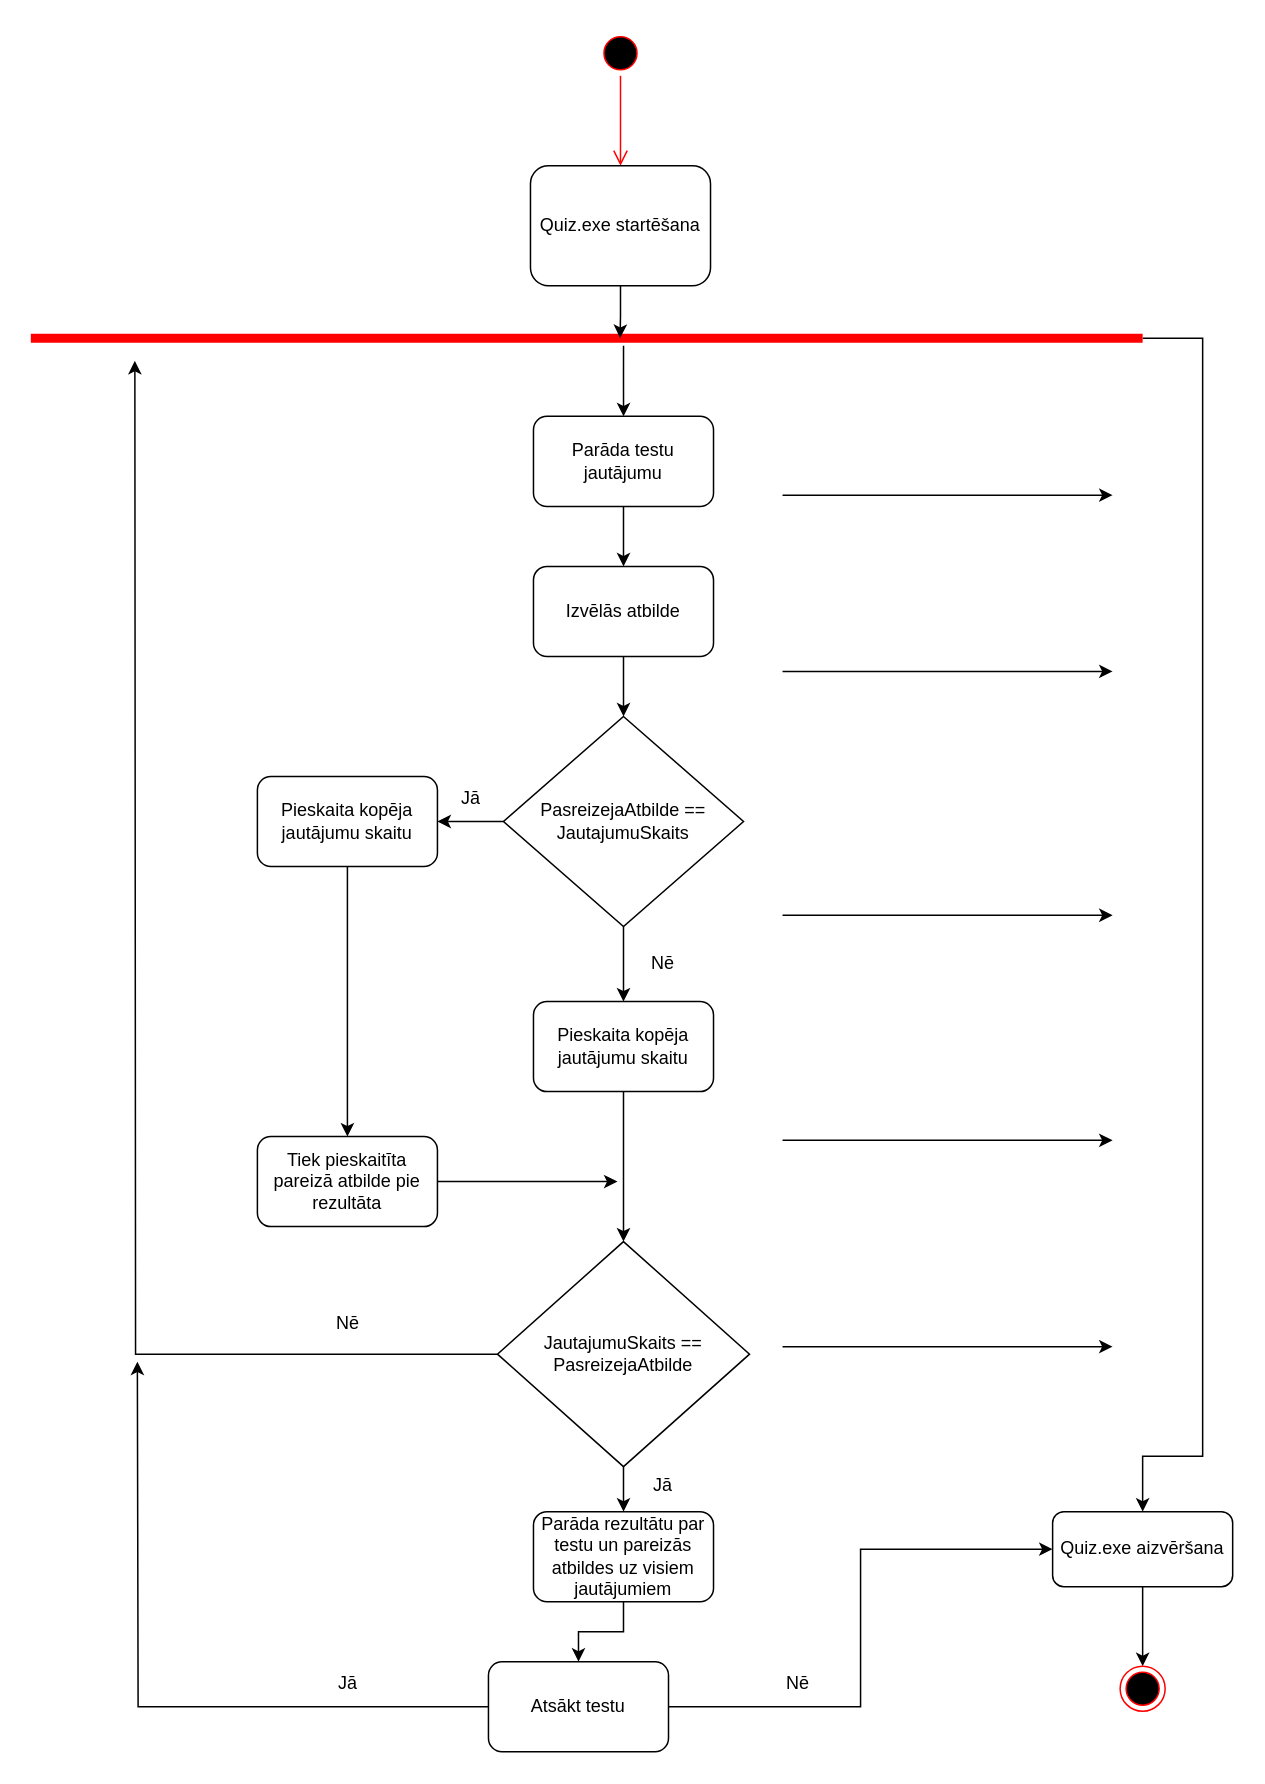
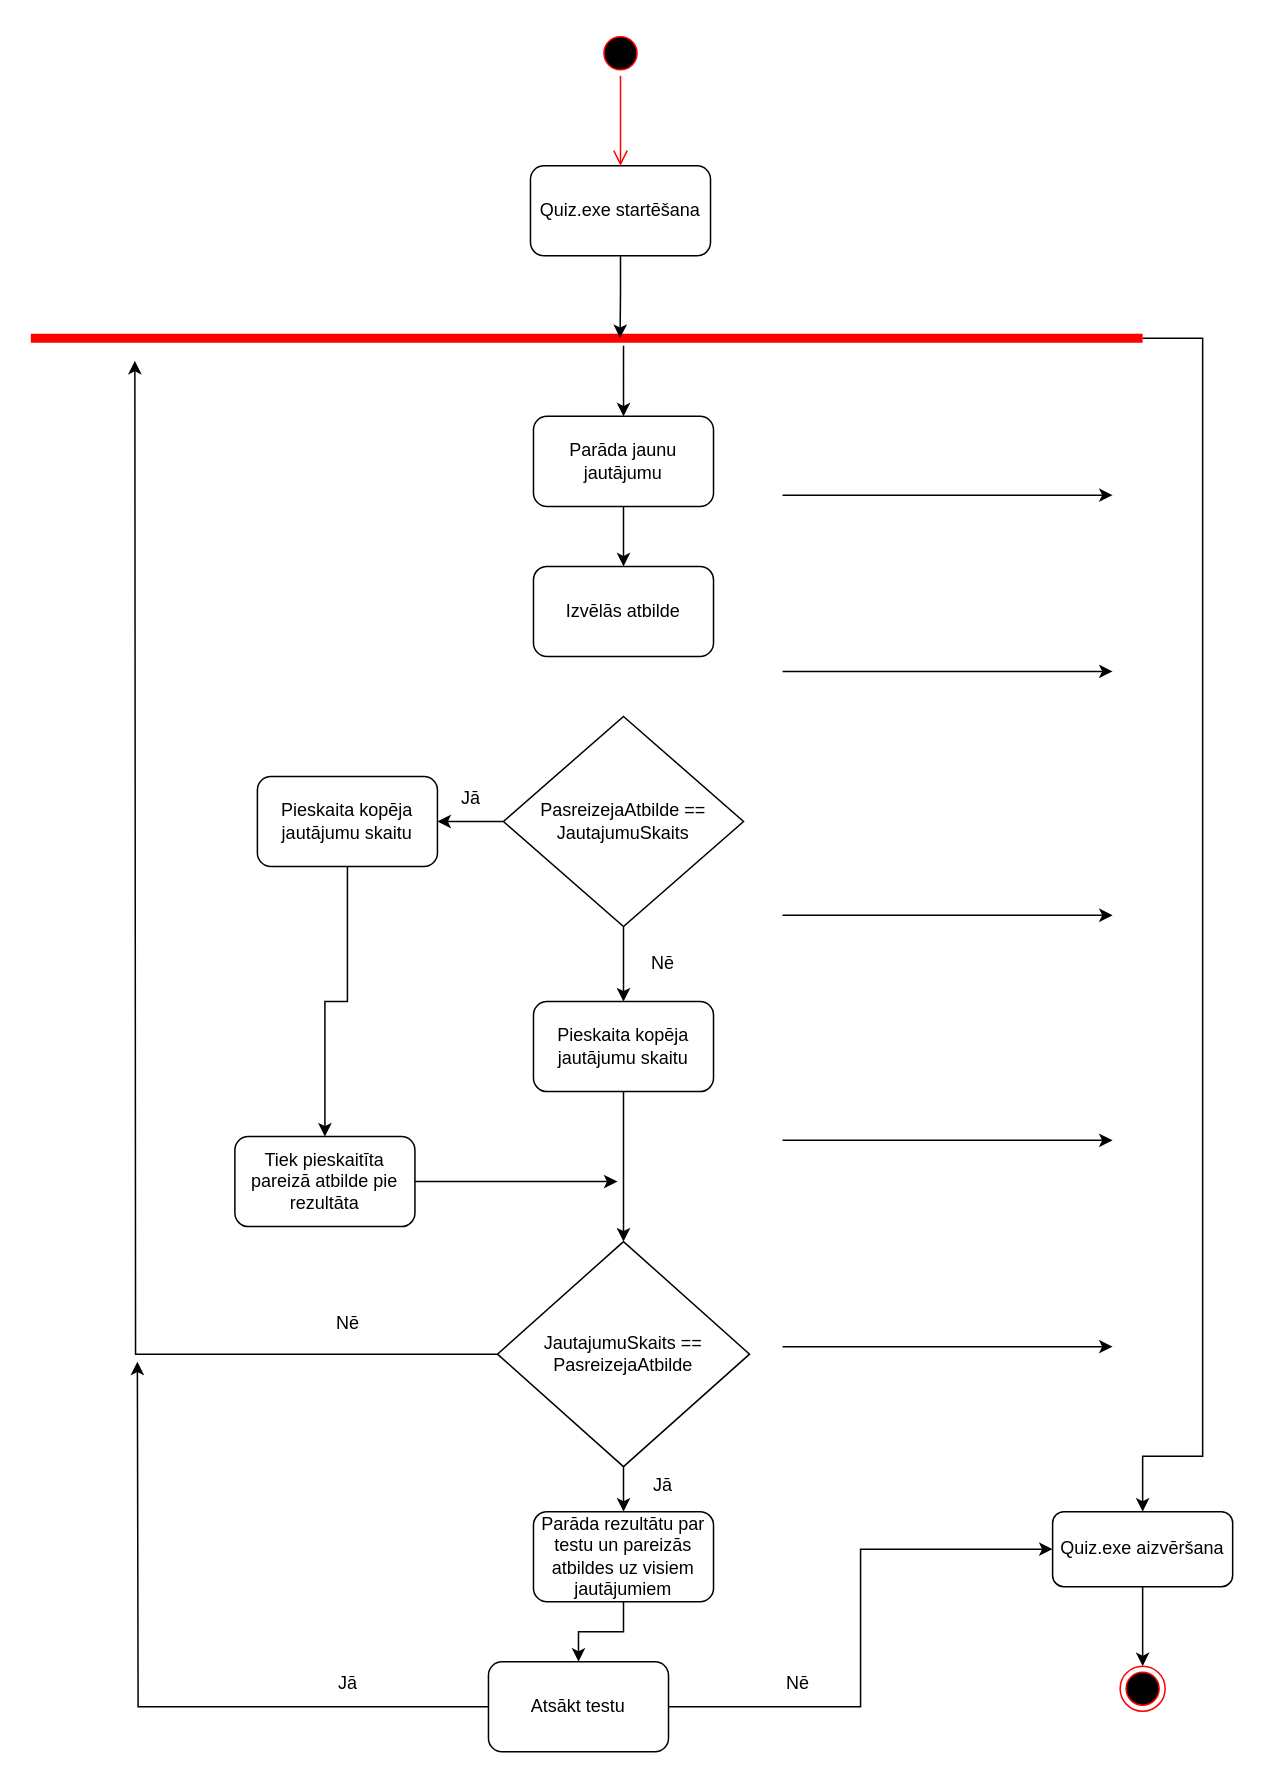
(620, 226) -> (620, 211)
(623, 461) -> (623, 461)
(623, 681) -> none
(347, 1181) -> (325, 1181)
